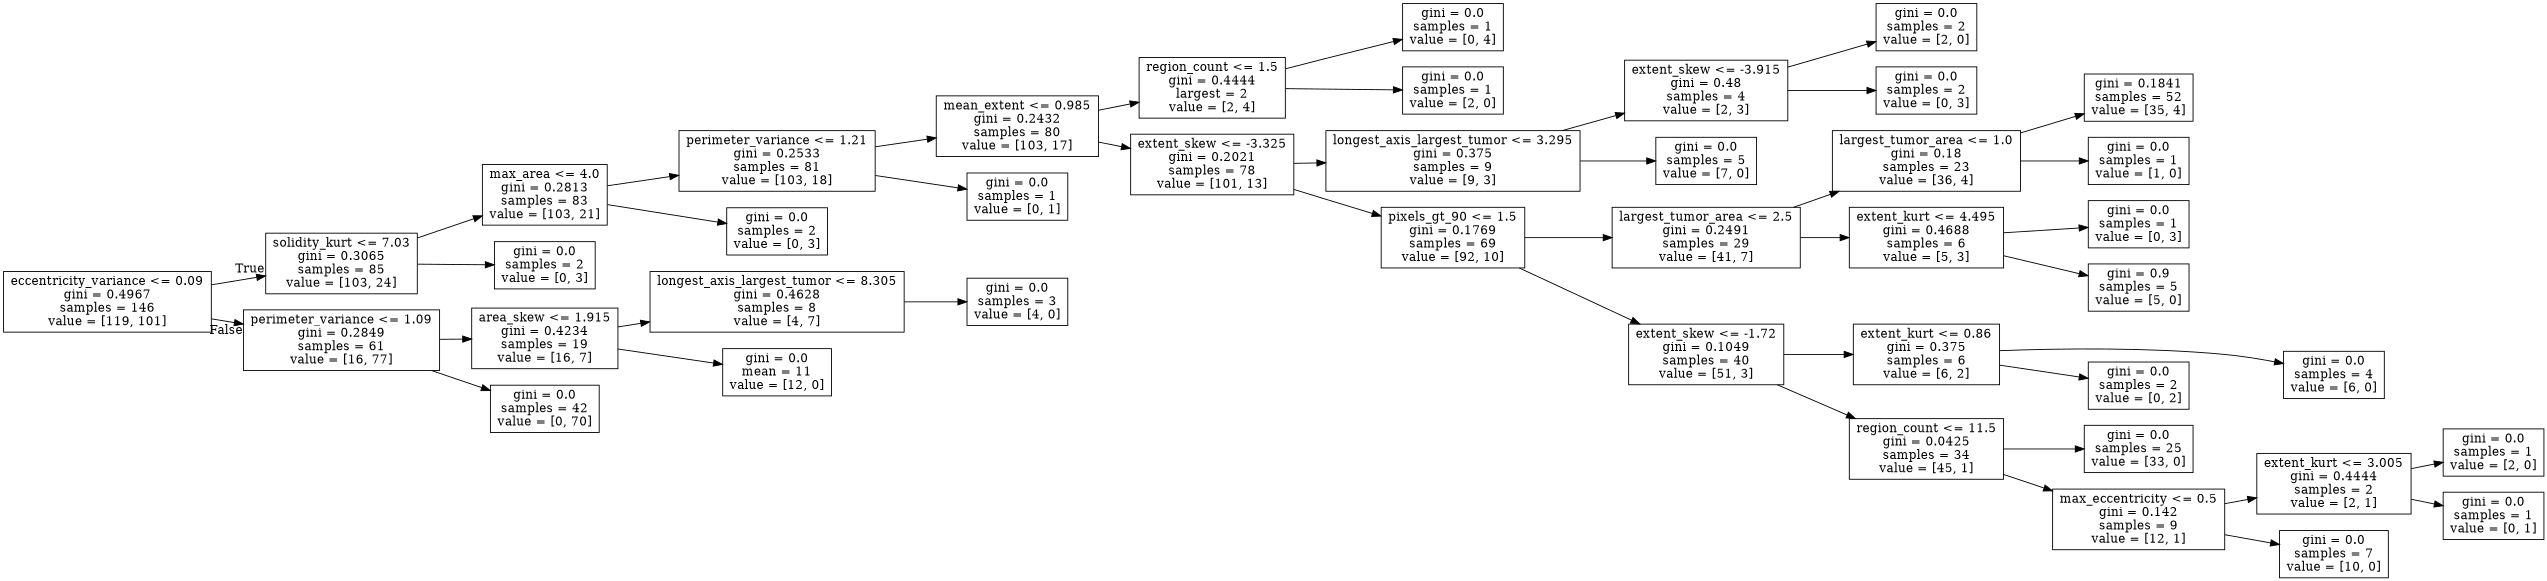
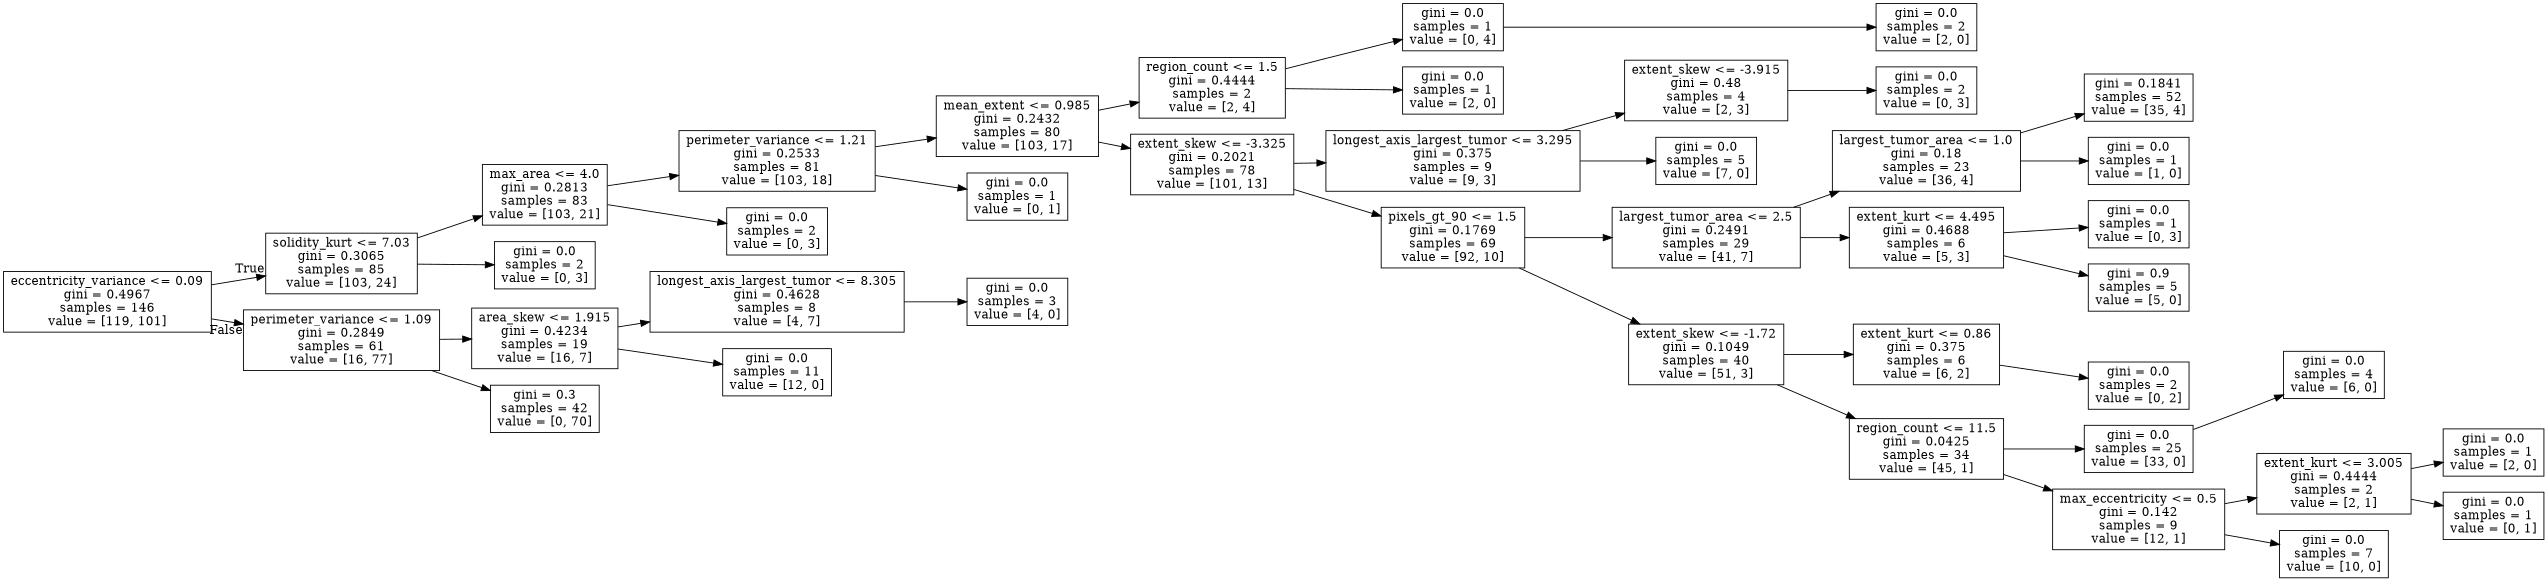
(1827, 56) -> (1685, 27)
(1212, 88) -> (1212, 88)
(2137, 350) -> (2234, 414)
(777, 372) -> (777, 372)
(545, 409) -> (545, 409)
